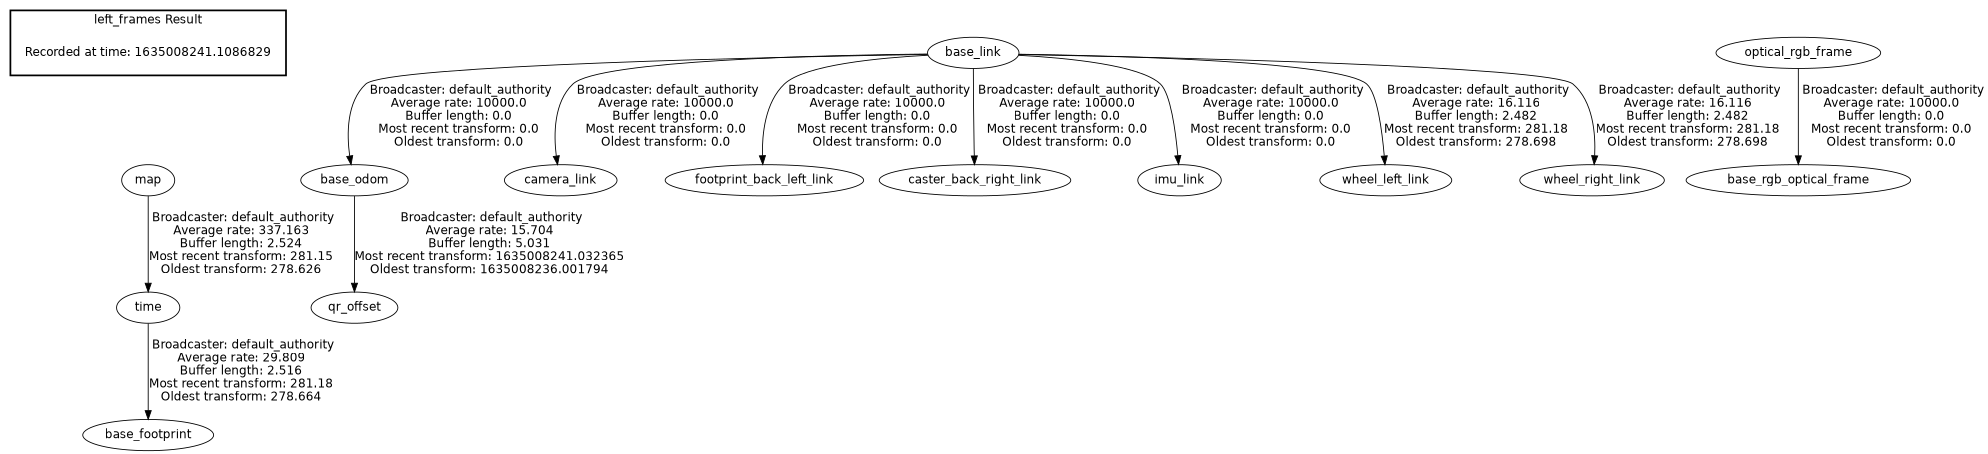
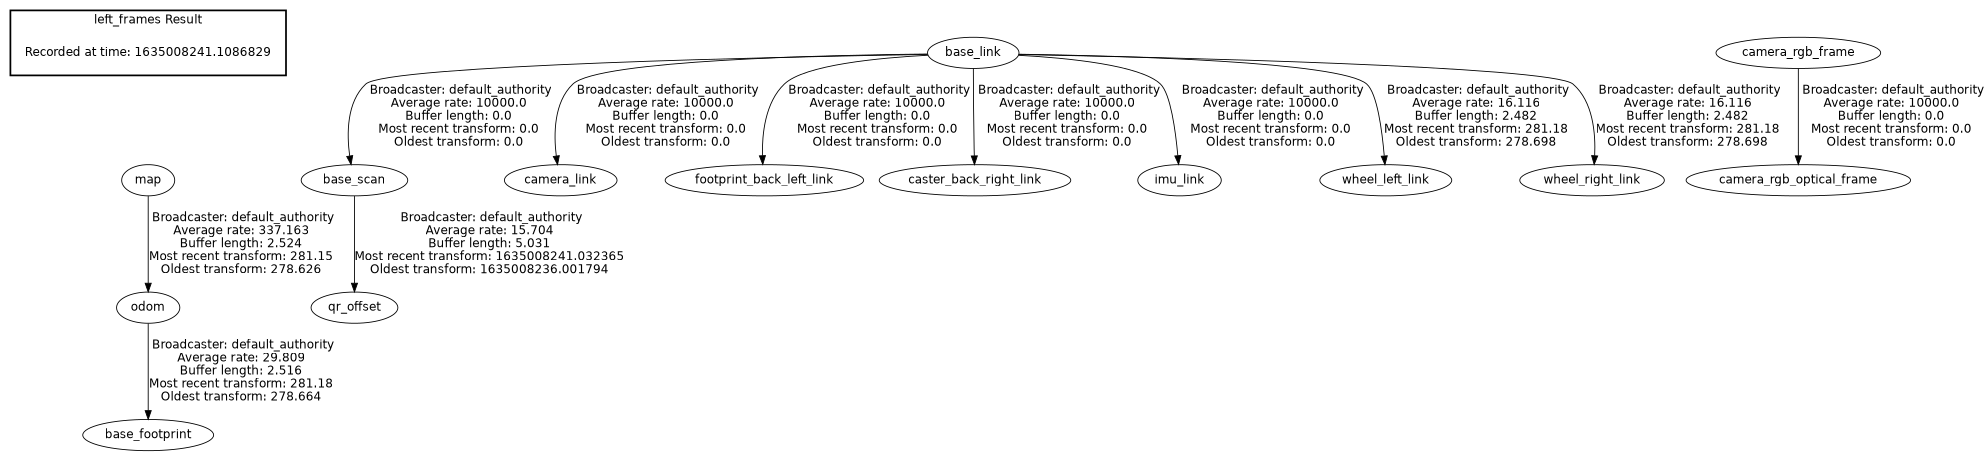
(1798, 53) -> (1798, 53)
(354, 180) -> (354, 180)
(1798, 180) -> (1798, 180)
(148, 308) -> (148, 308)
